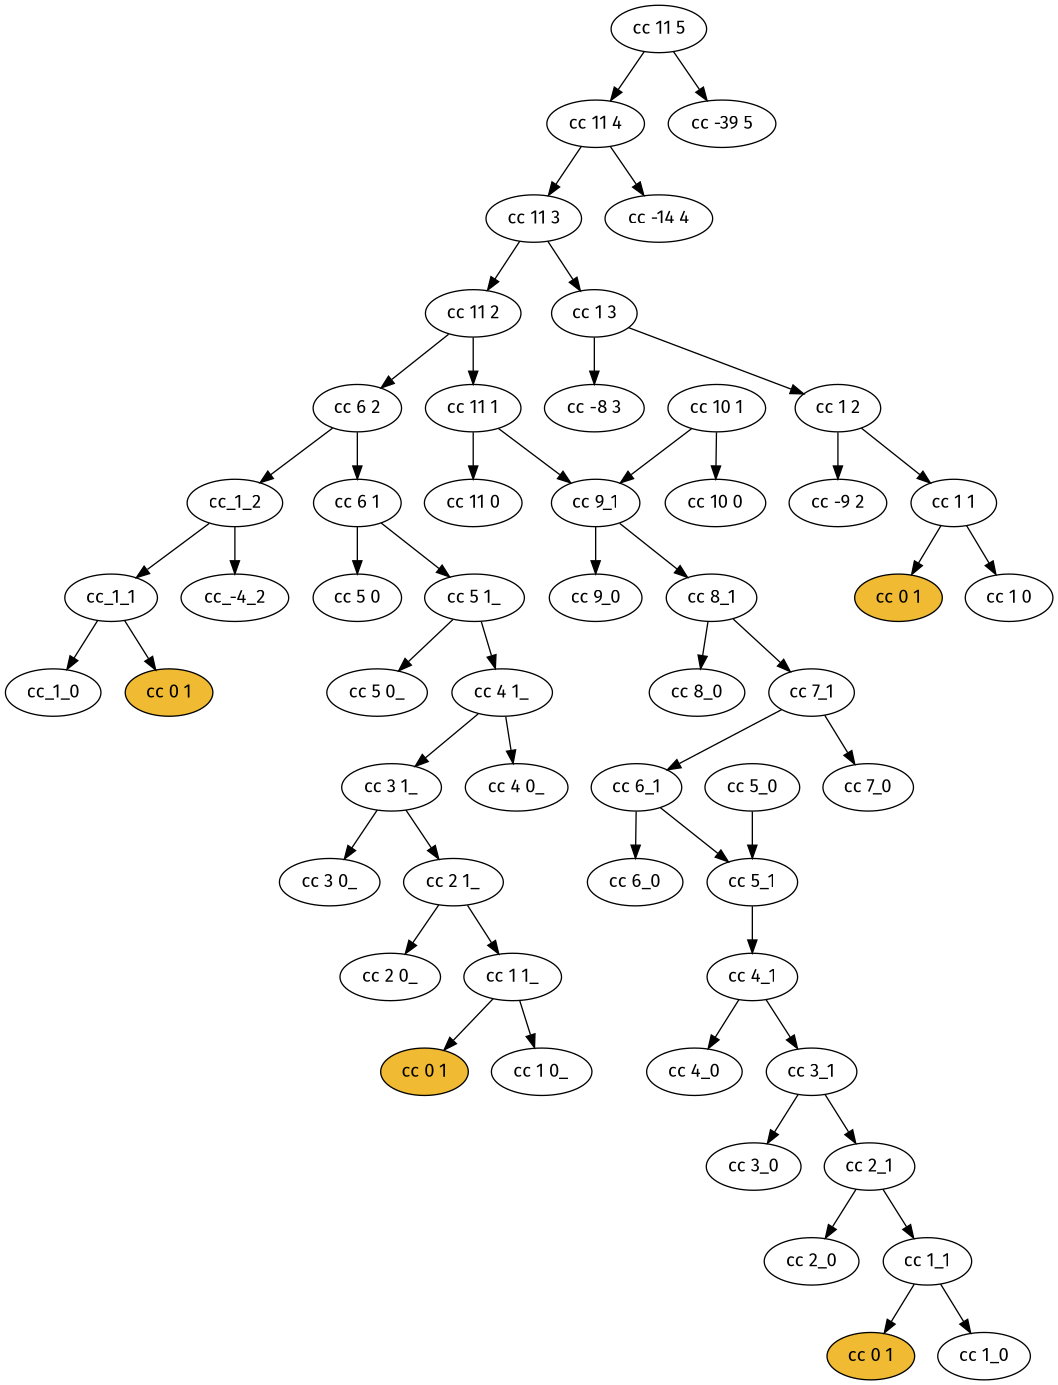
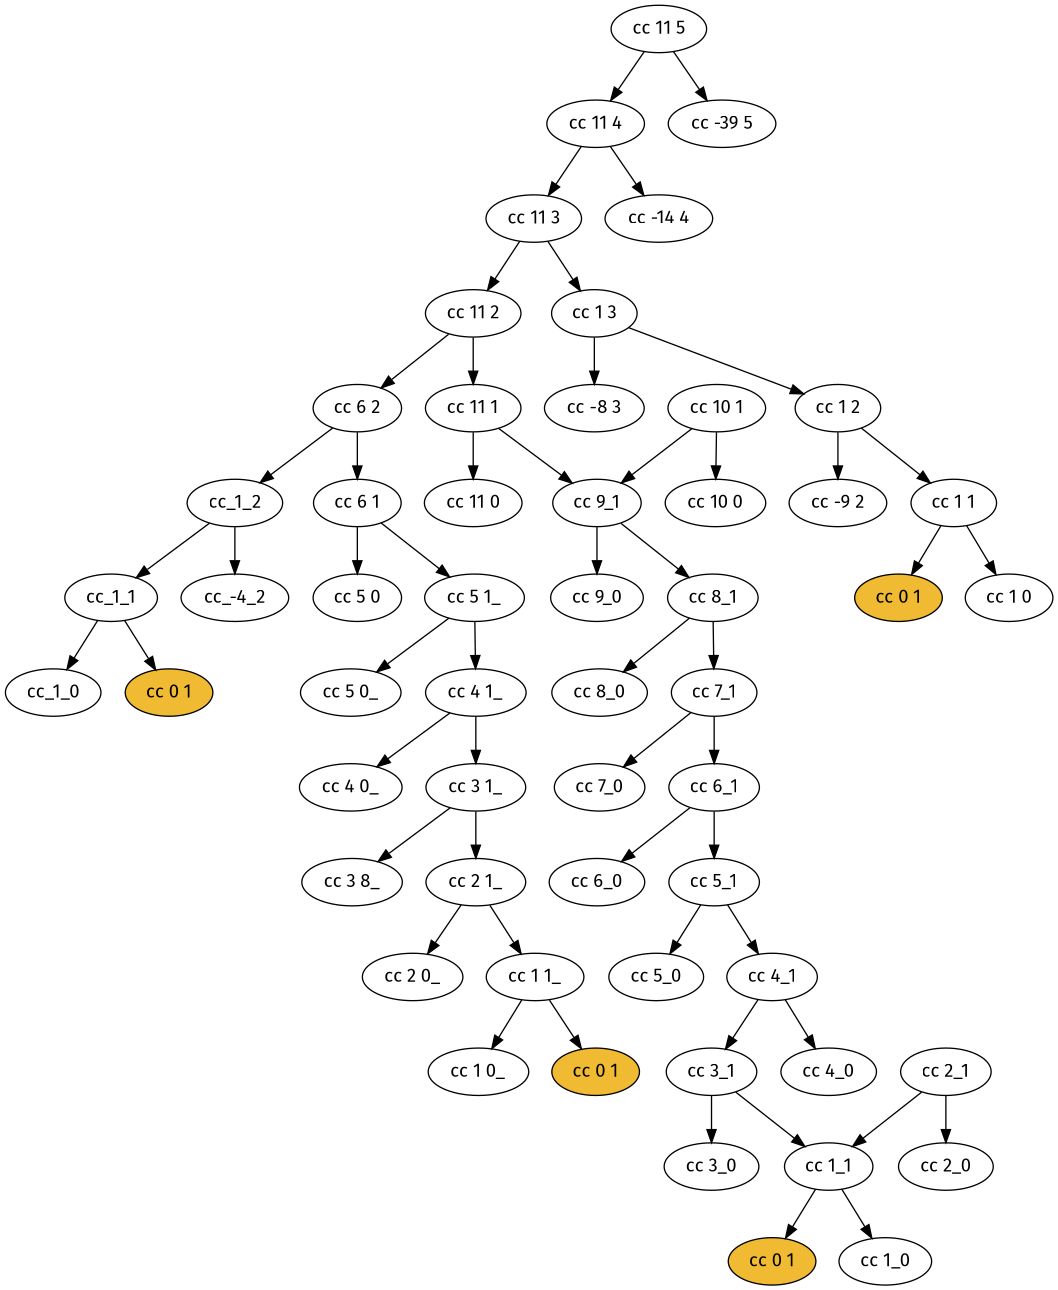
(752, 828) -> (689, 924)
(330, 882) -> (352, 882)
(837, 1113) -> (765, 1115)
